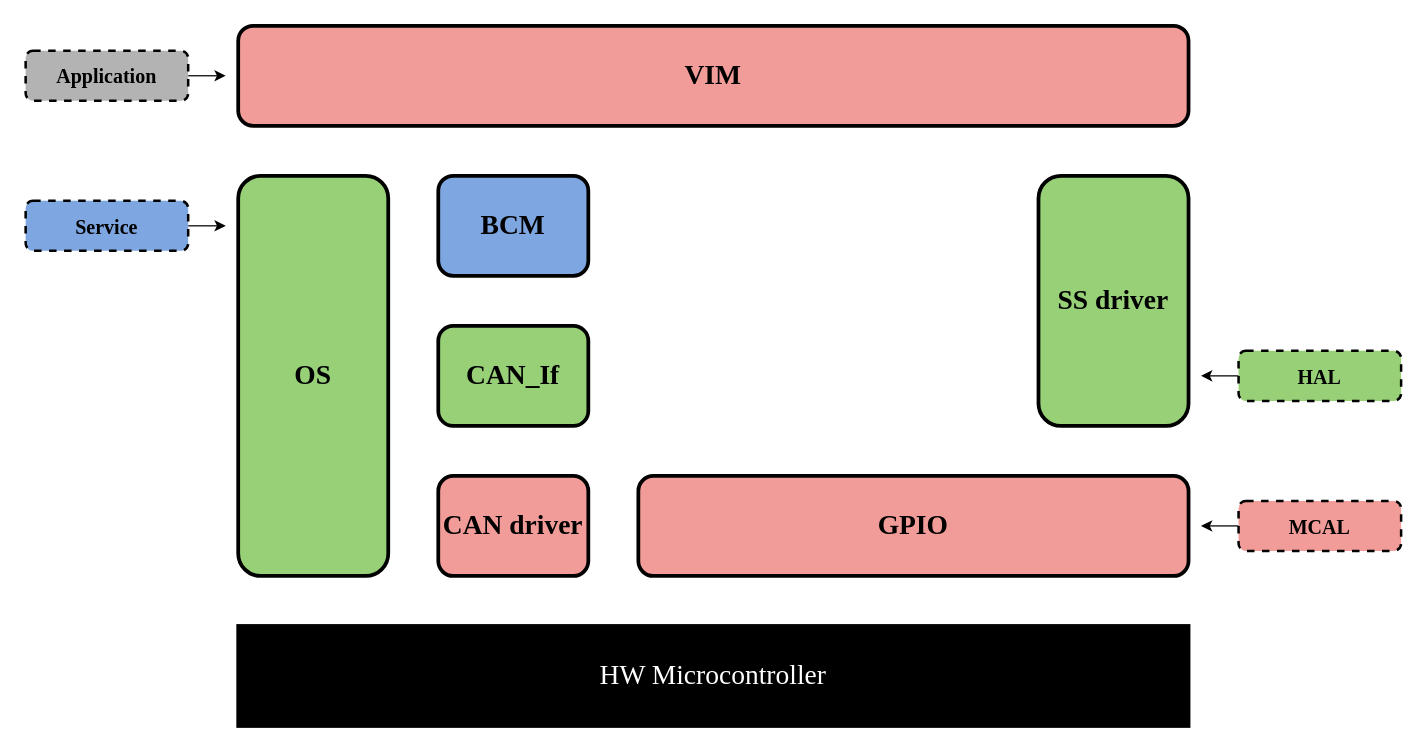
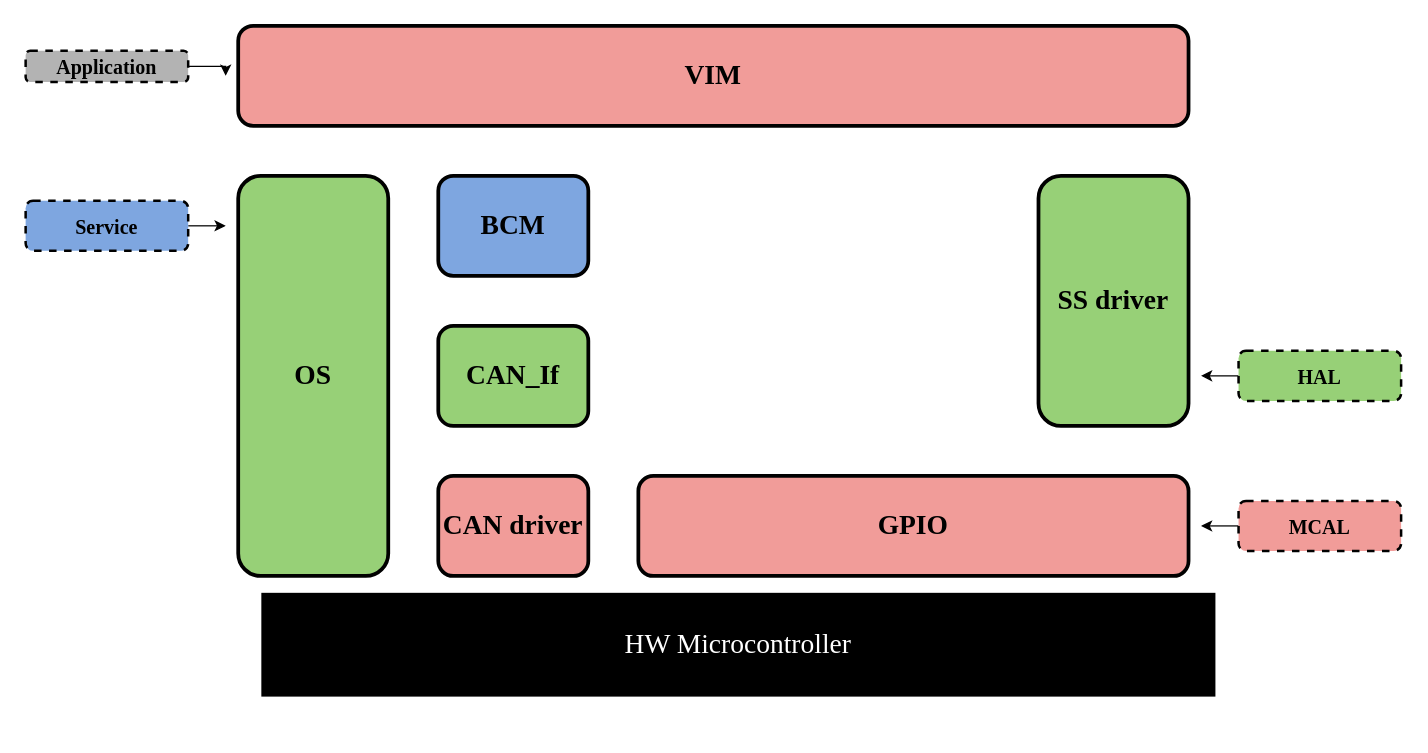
(107, 76) -> (107, 66)
(713, 676) -> (738, 644)
